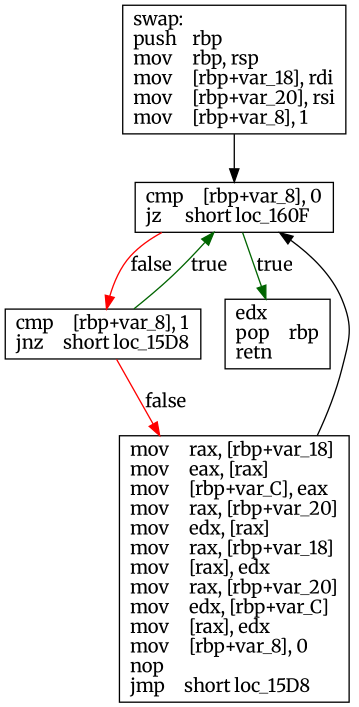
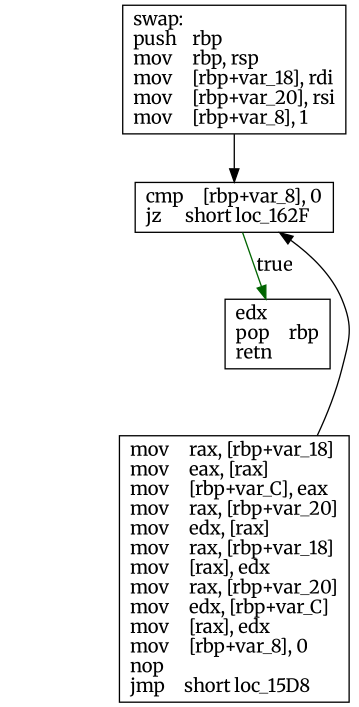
(234, 207) -> (234, 207)
(103, 334) -> none
